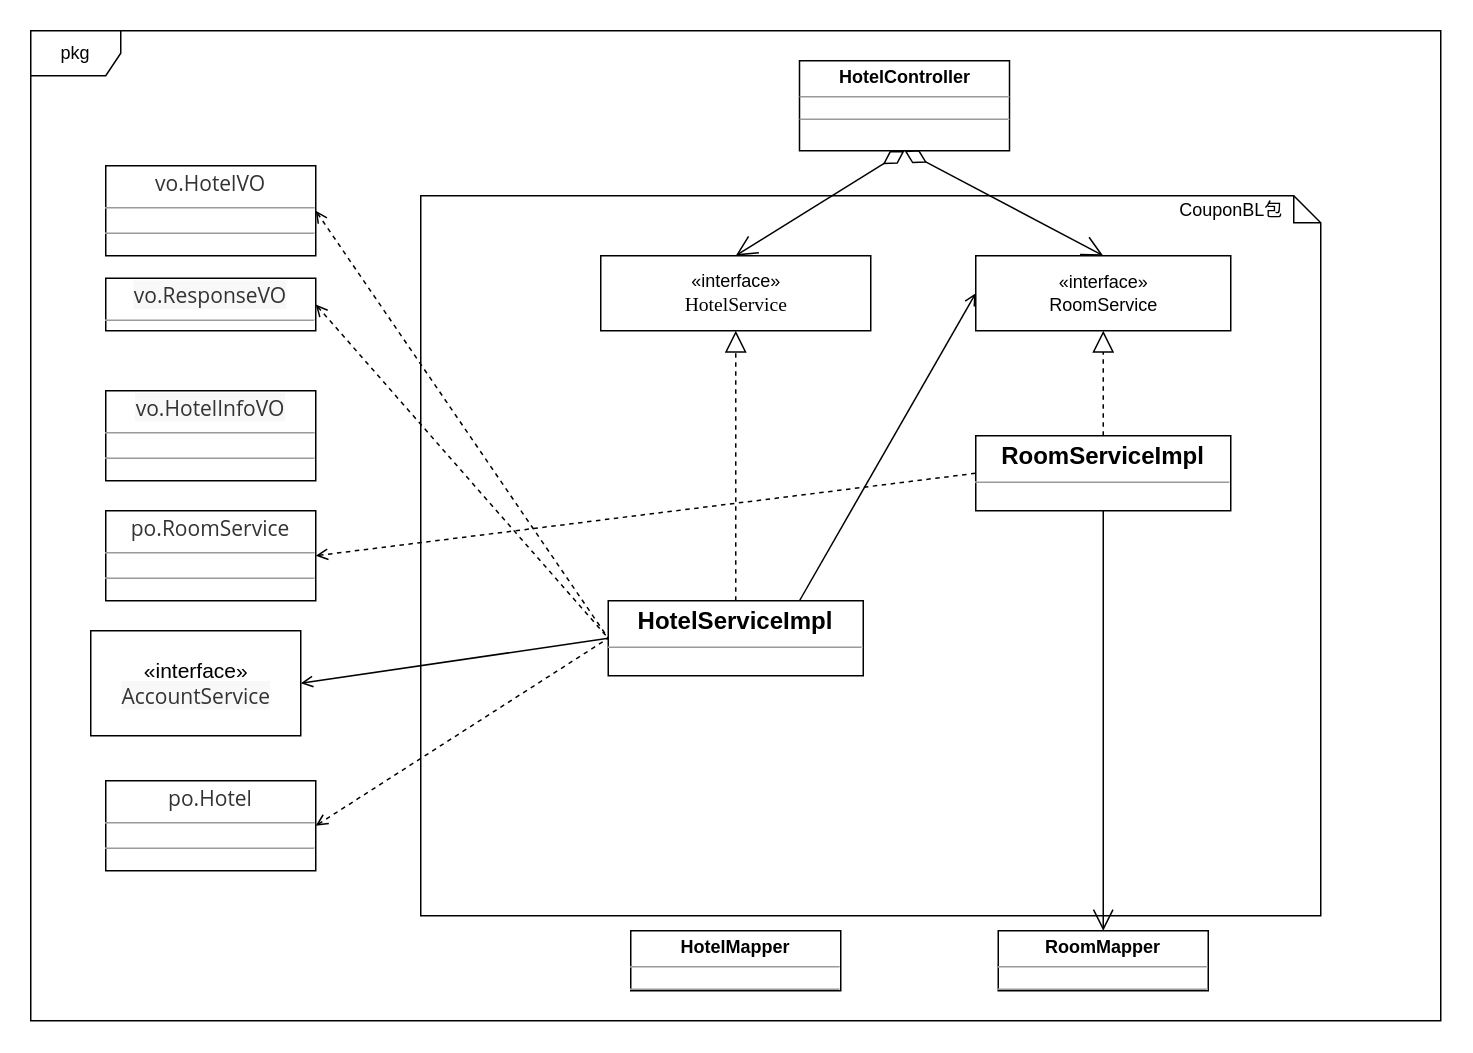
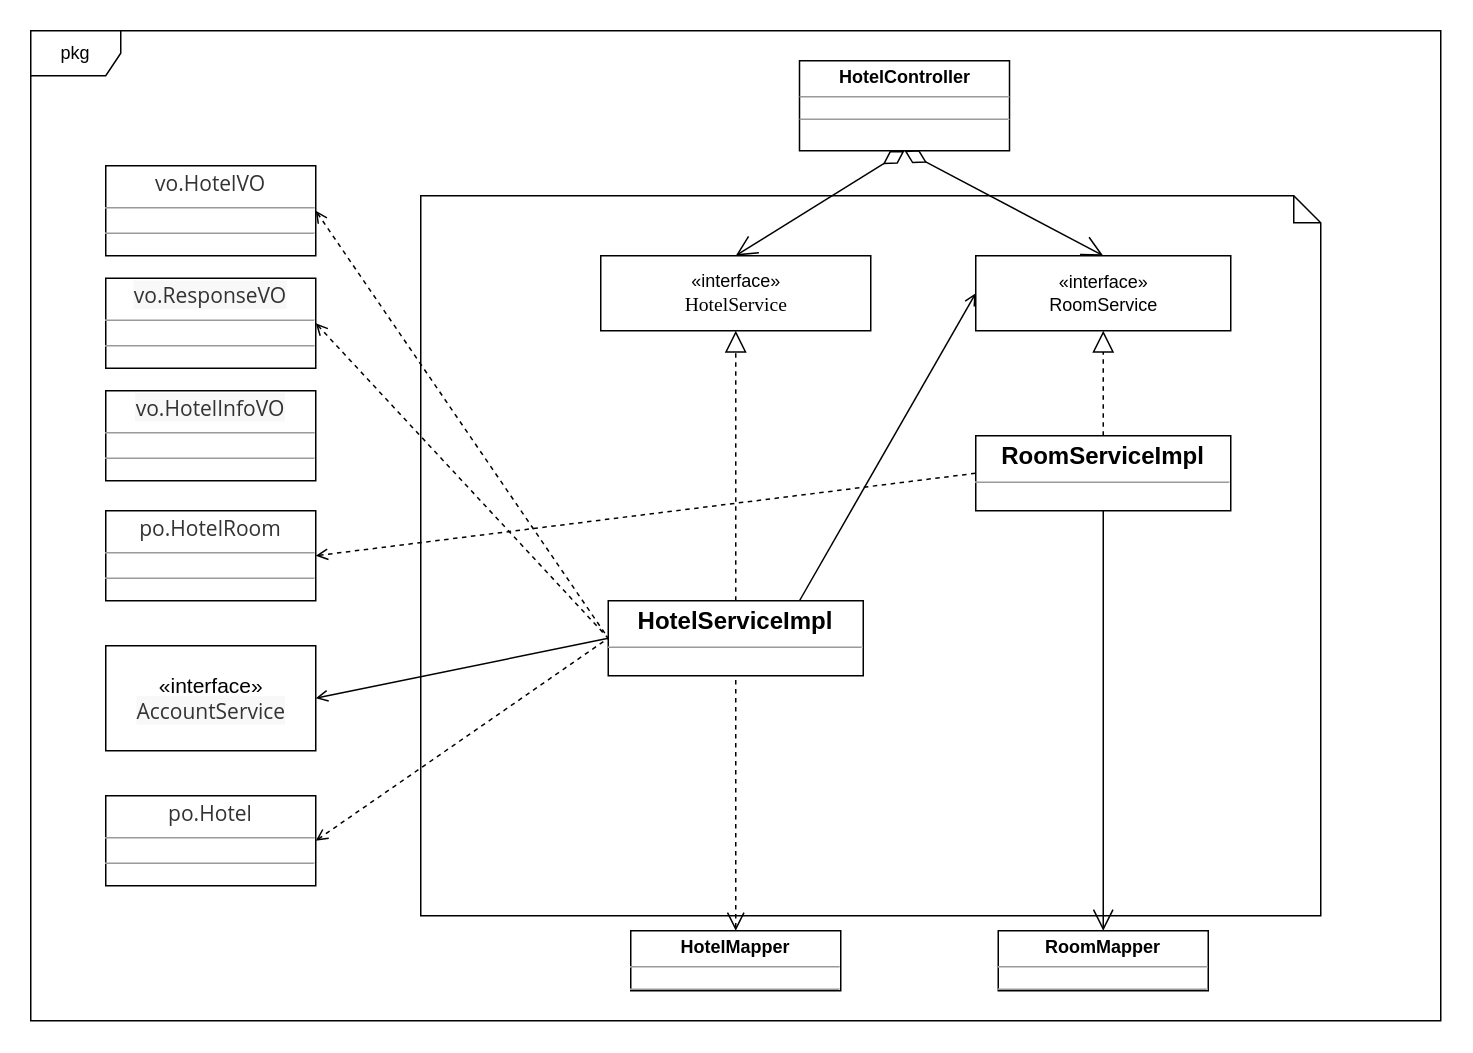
(1231, 211) -> none
(211, 305) -> (211, 323)
(172, 522) -> (162, 522)
(196, 683) -> (211, 698)
none -> (736, 803)
(211, 826) -> (211, 841)
